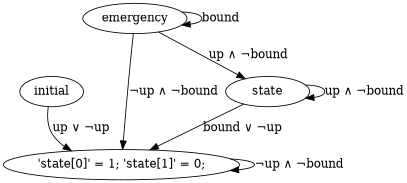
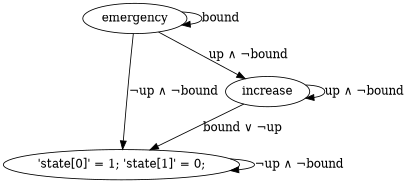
(52, 92) -> none
(268, 92) -> (268, 92)
